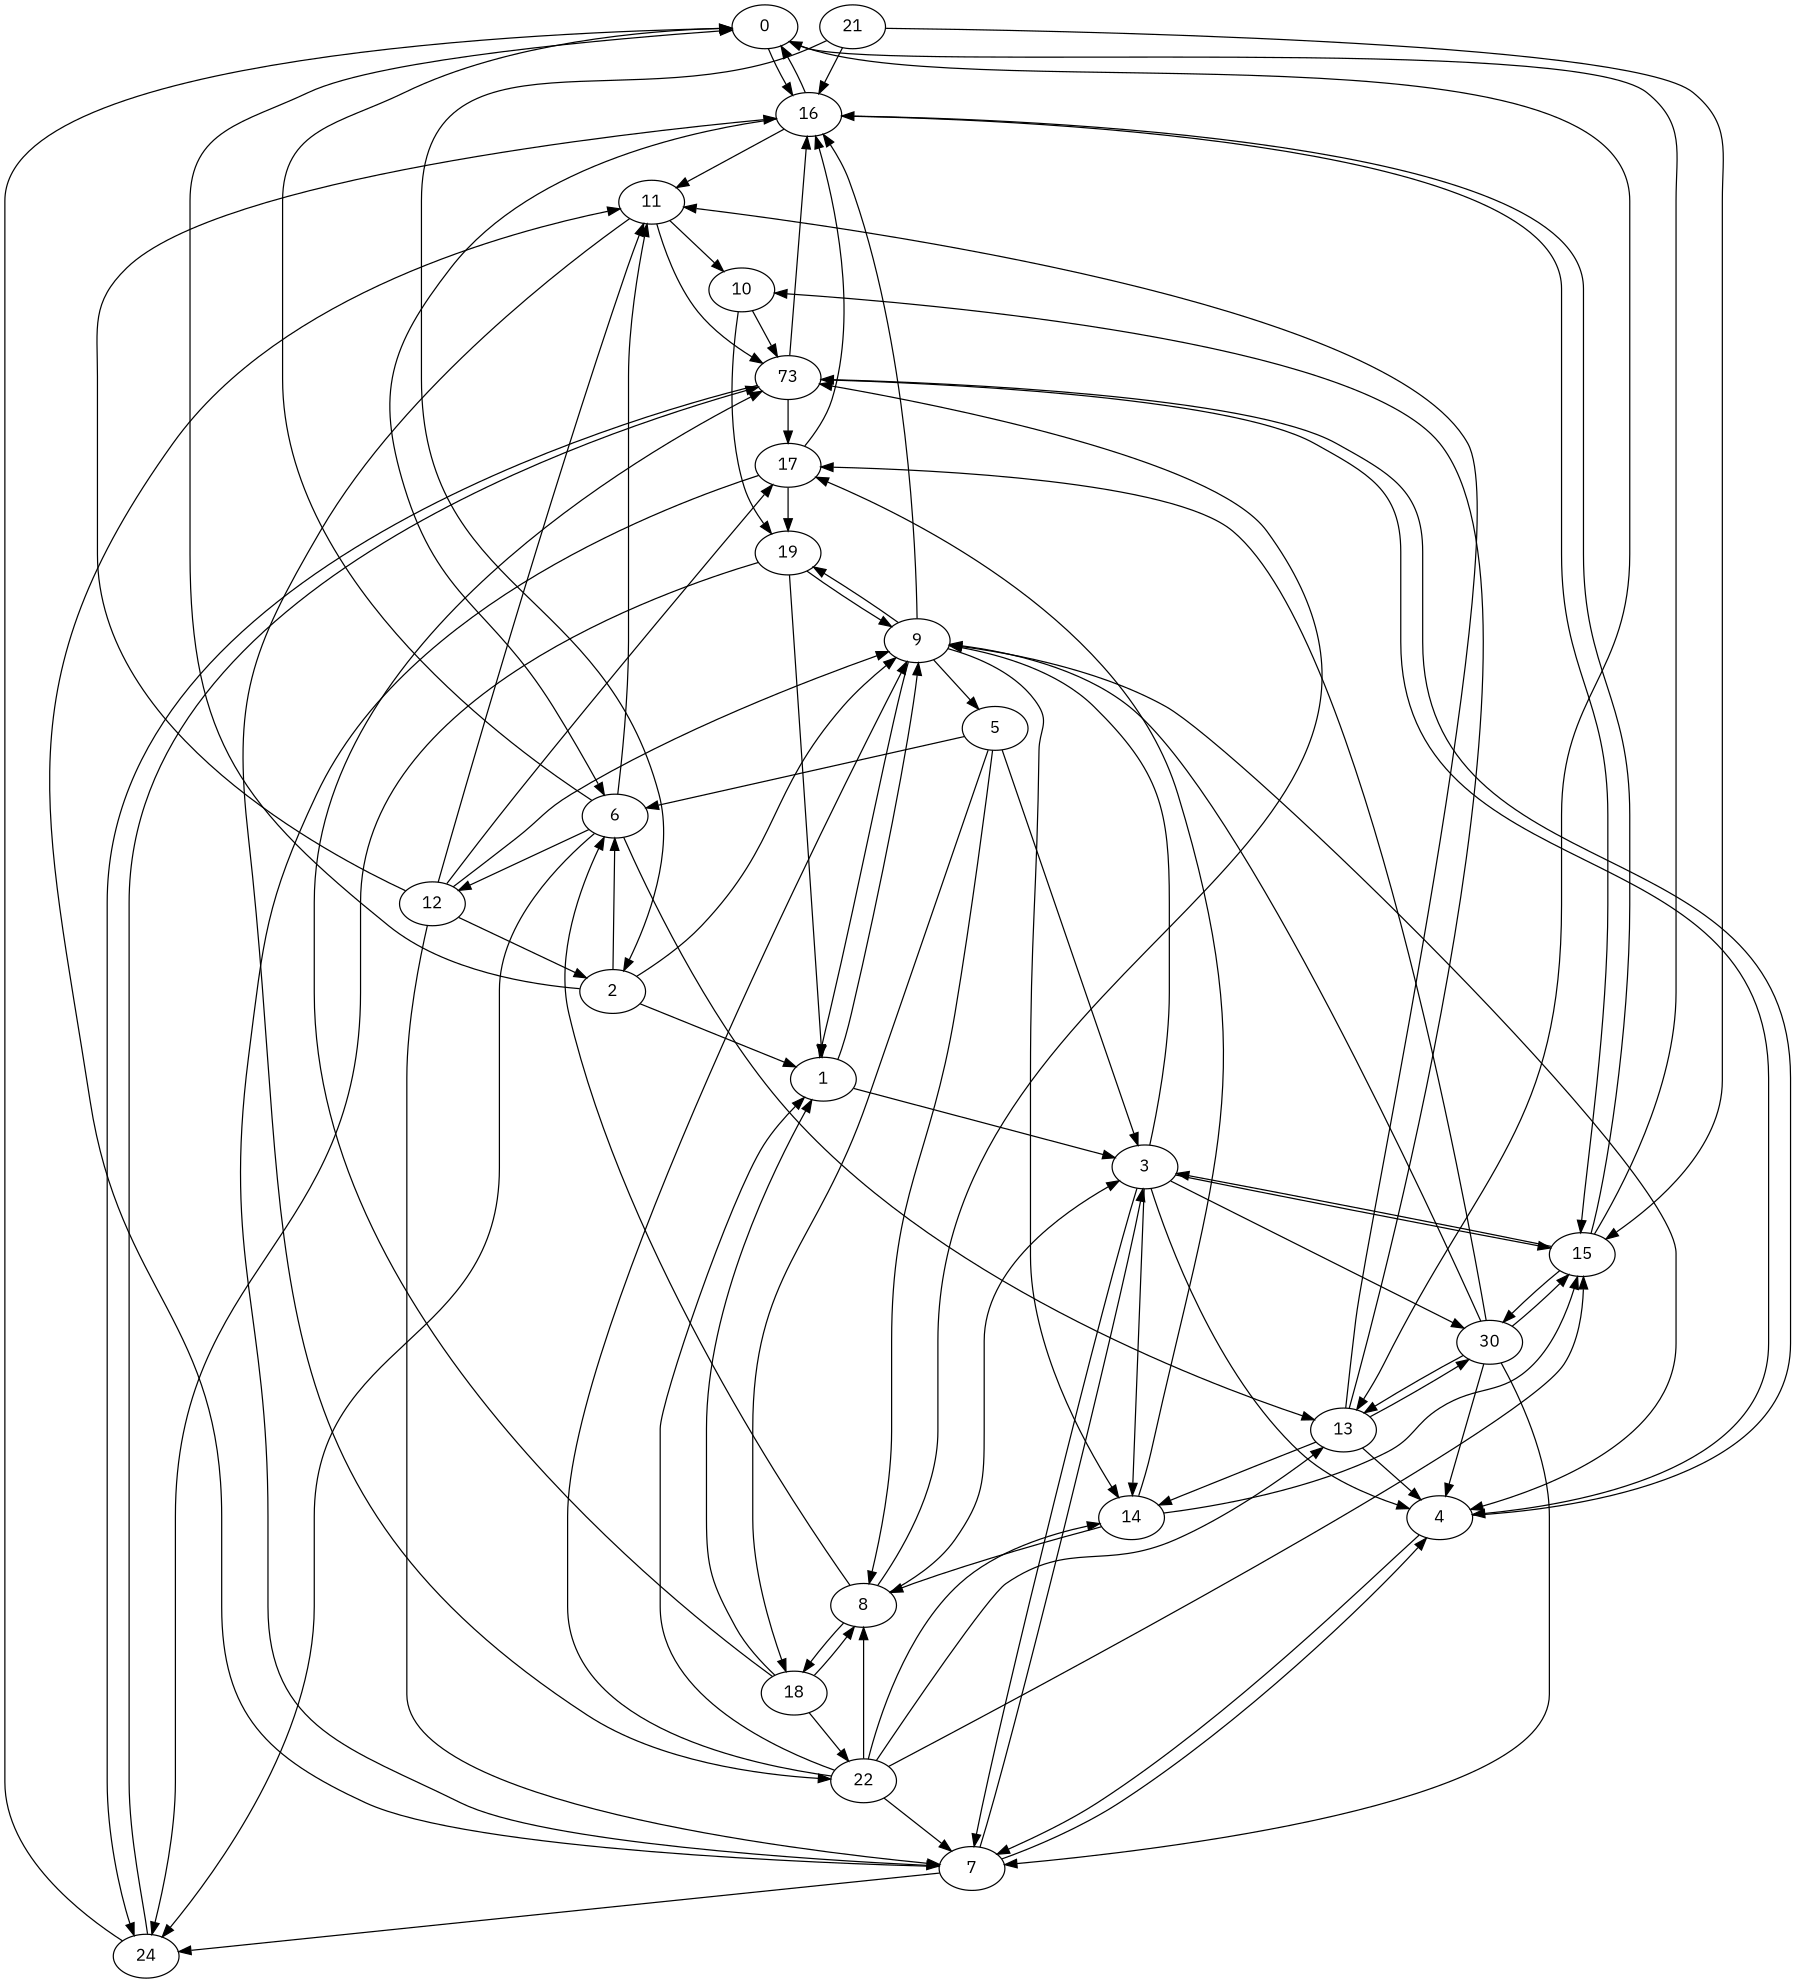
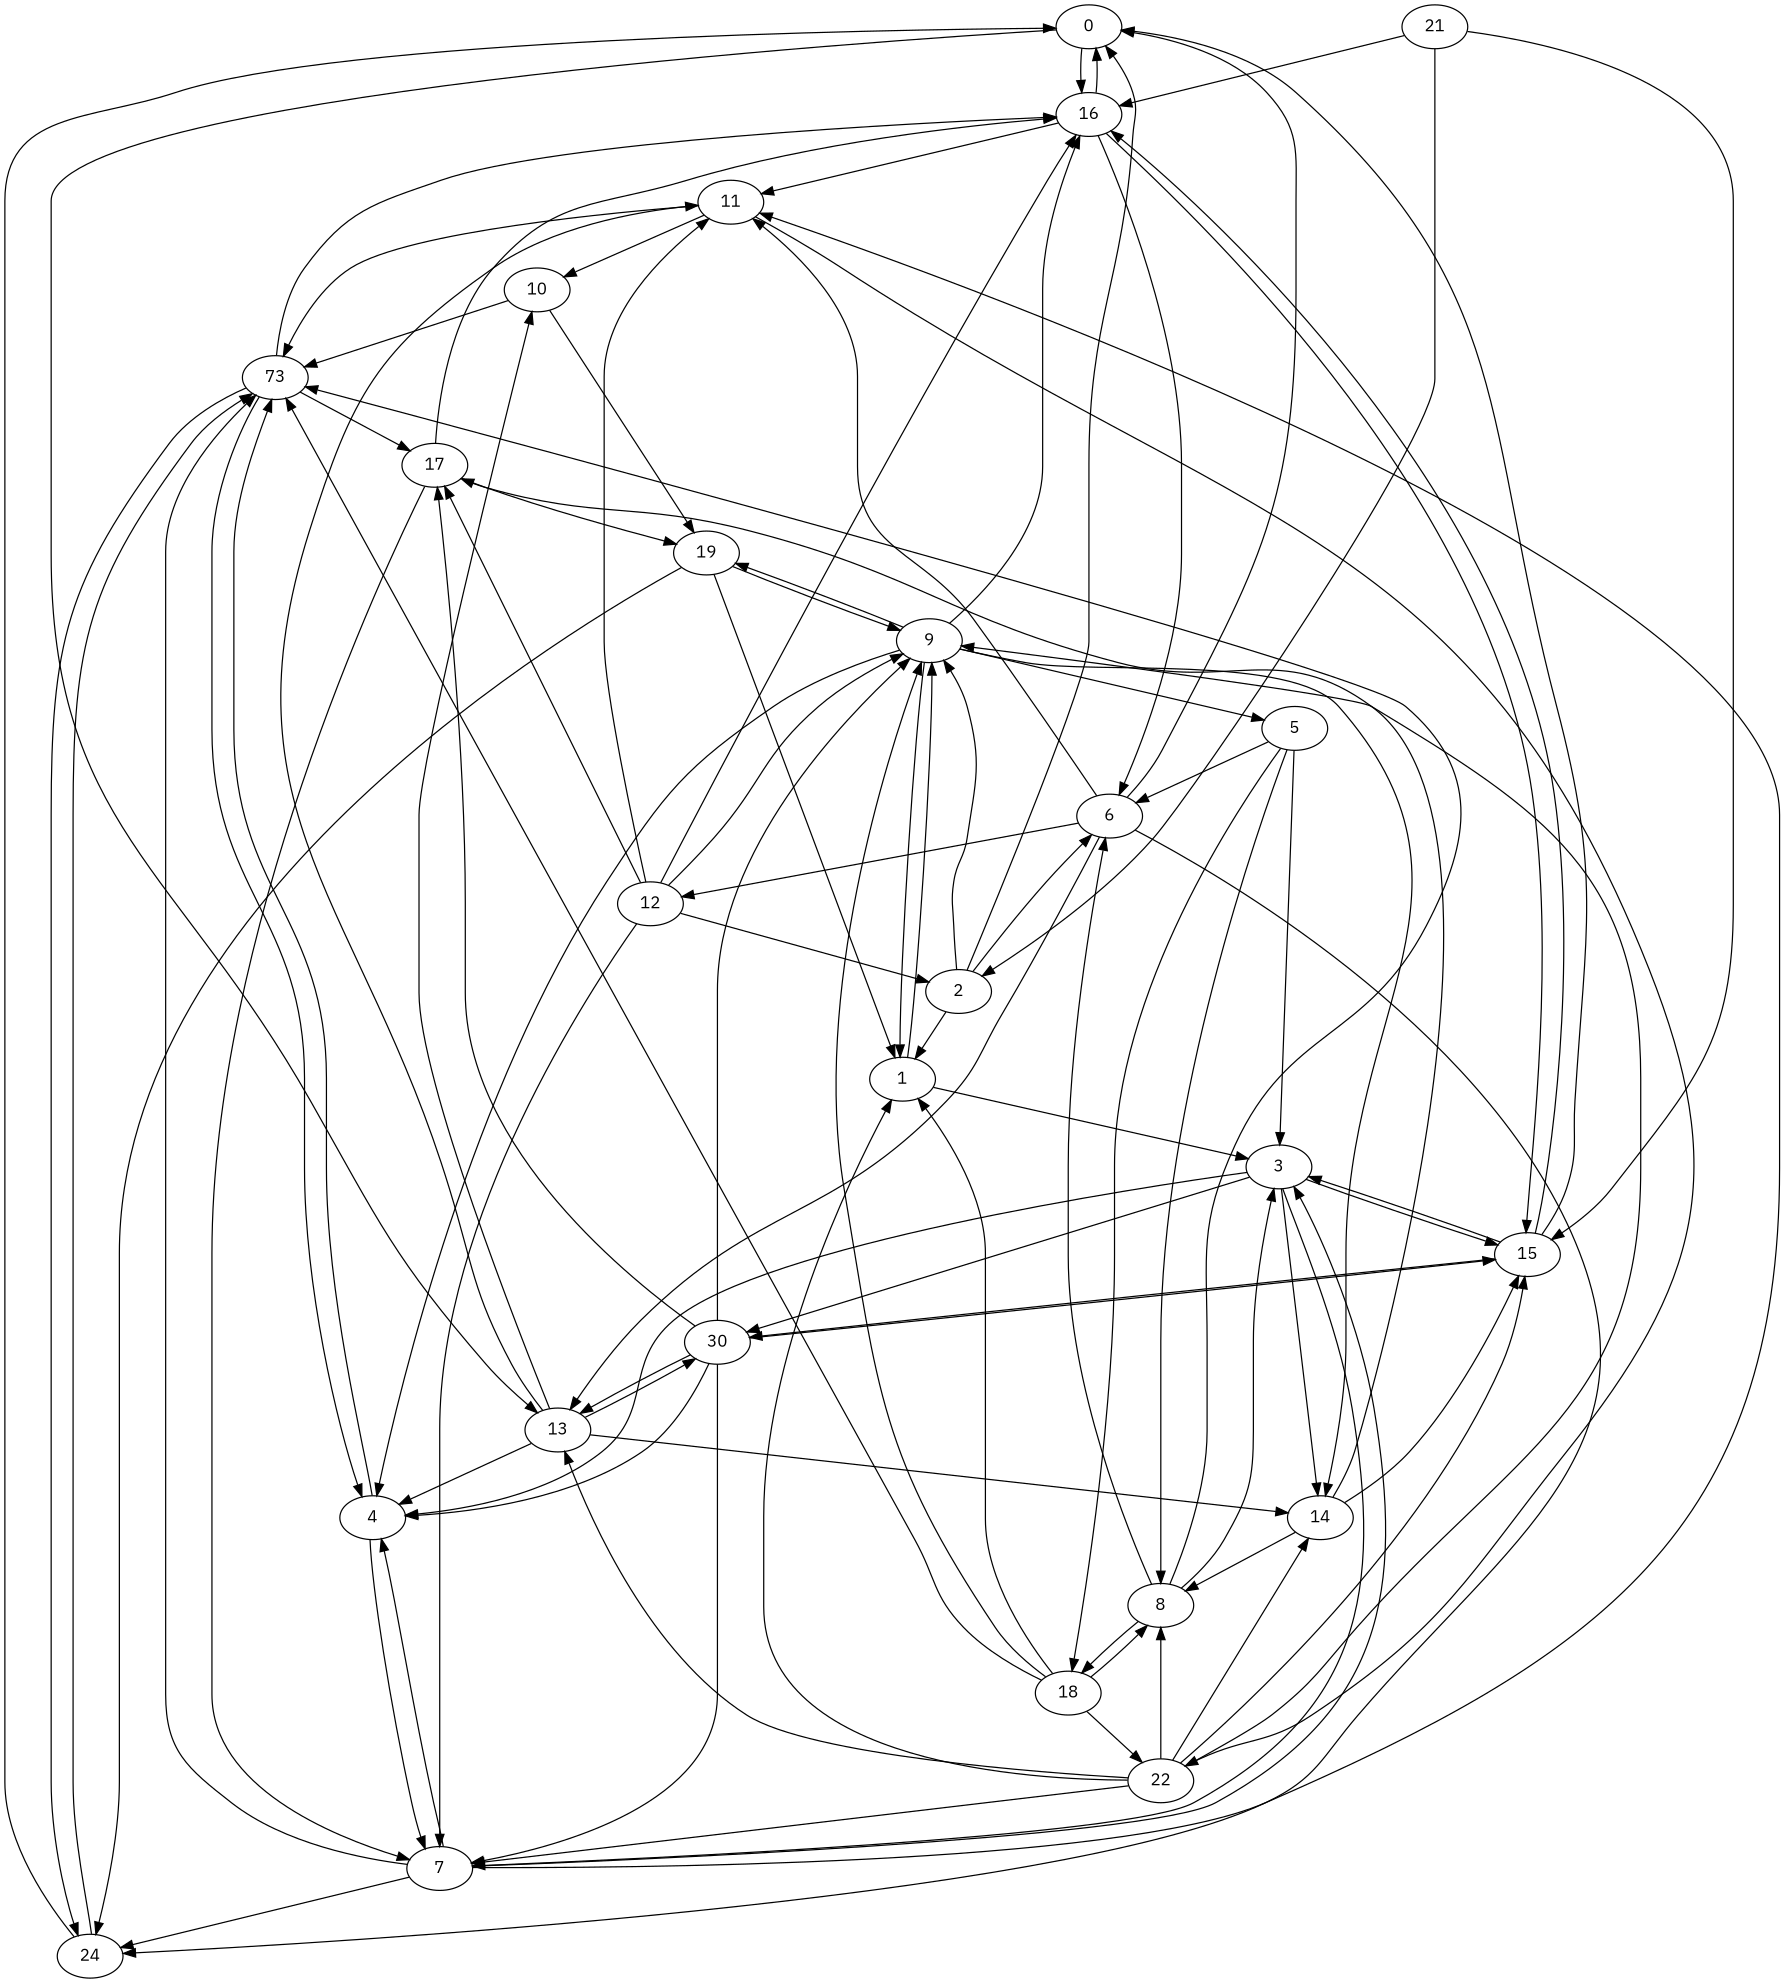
(1167, 842) -> (850, 1223)
none -> (166, 1197)
